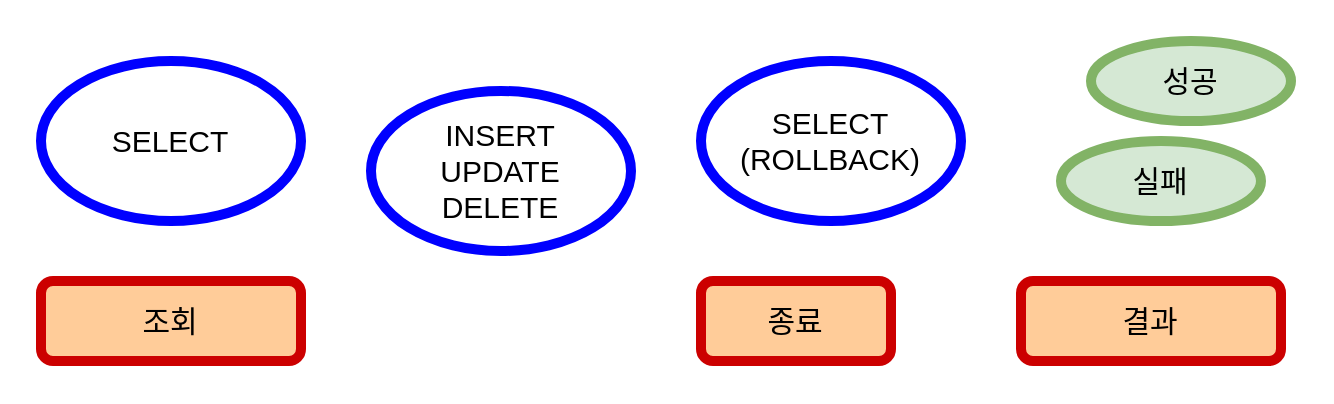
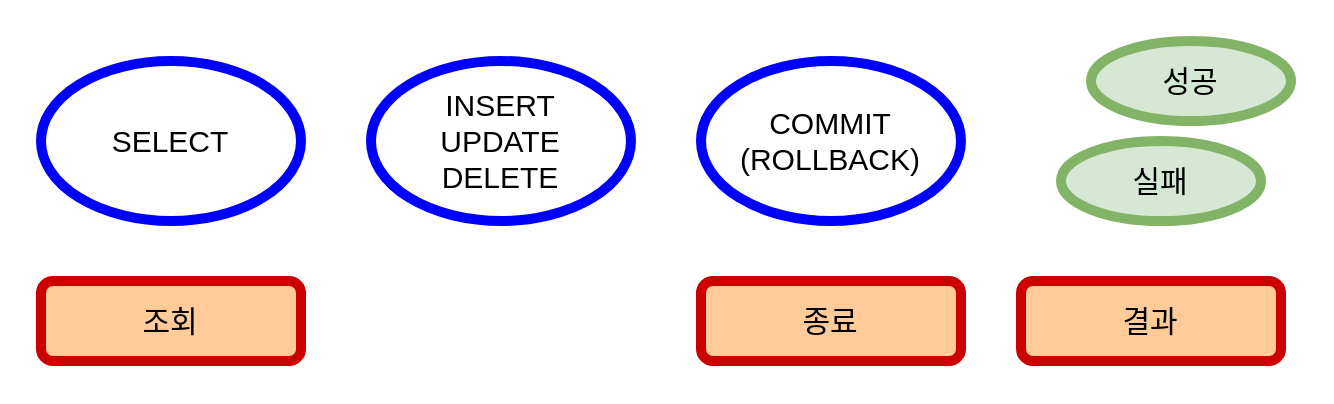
(831, 141) -> (831, 141)
(501, 171) -> (501, 141)
(796, 321) -> (831, 321)
